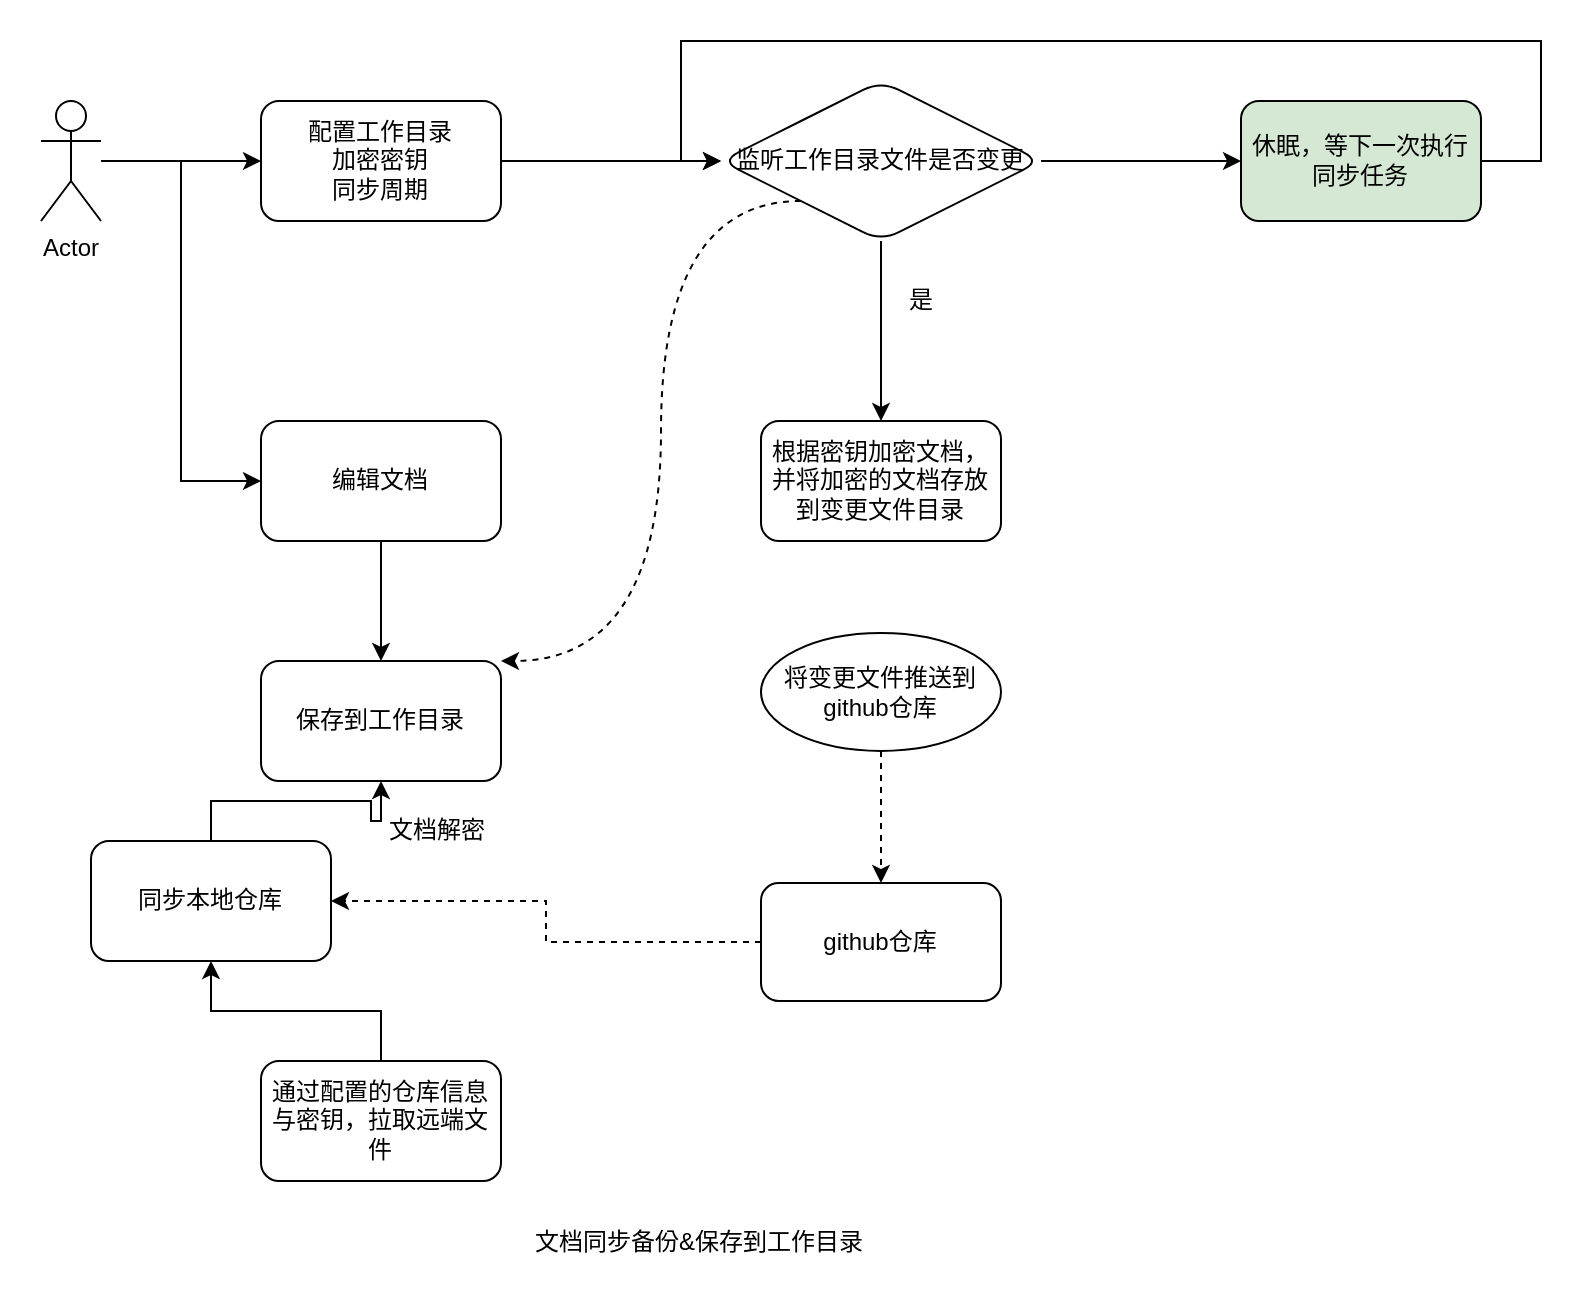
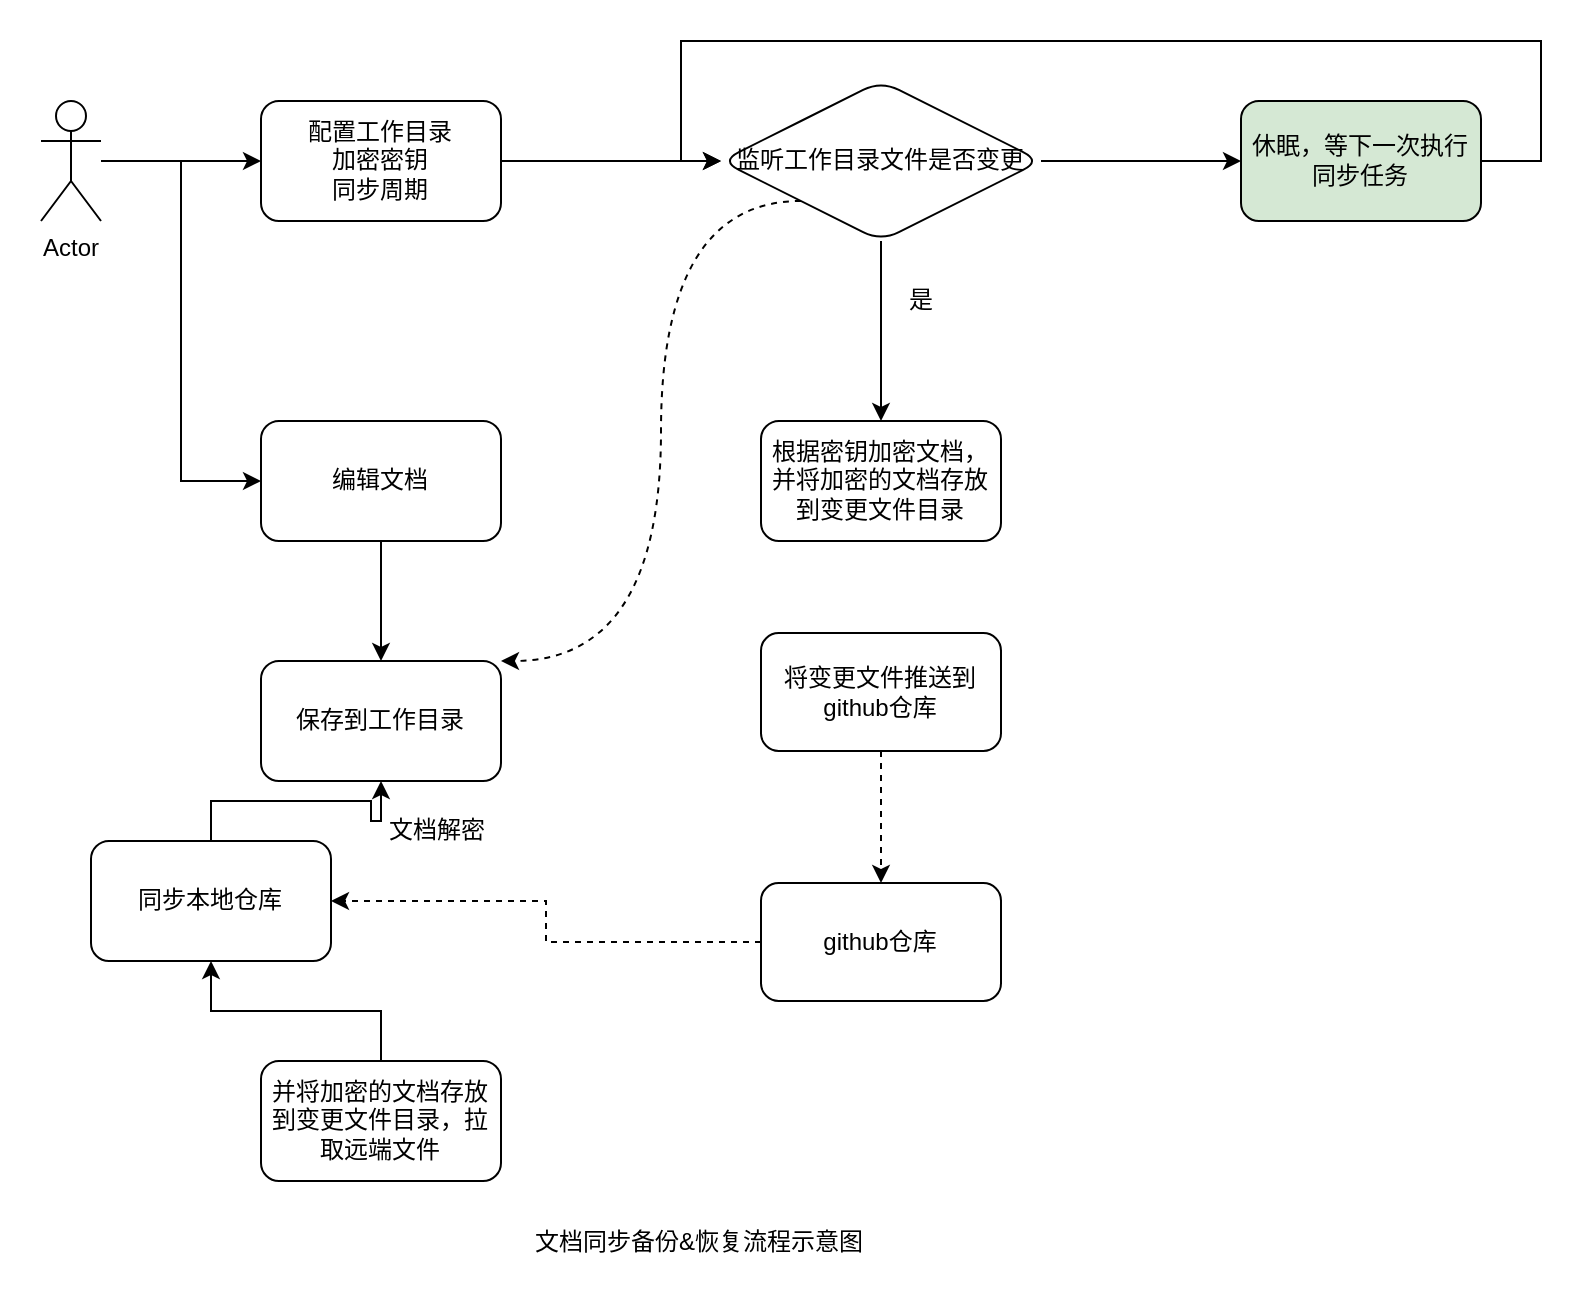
(881, 692) -> (881, 692)
(381, 1121) -> (381, 1121)
(700, 1243) -> (700, 1243)
